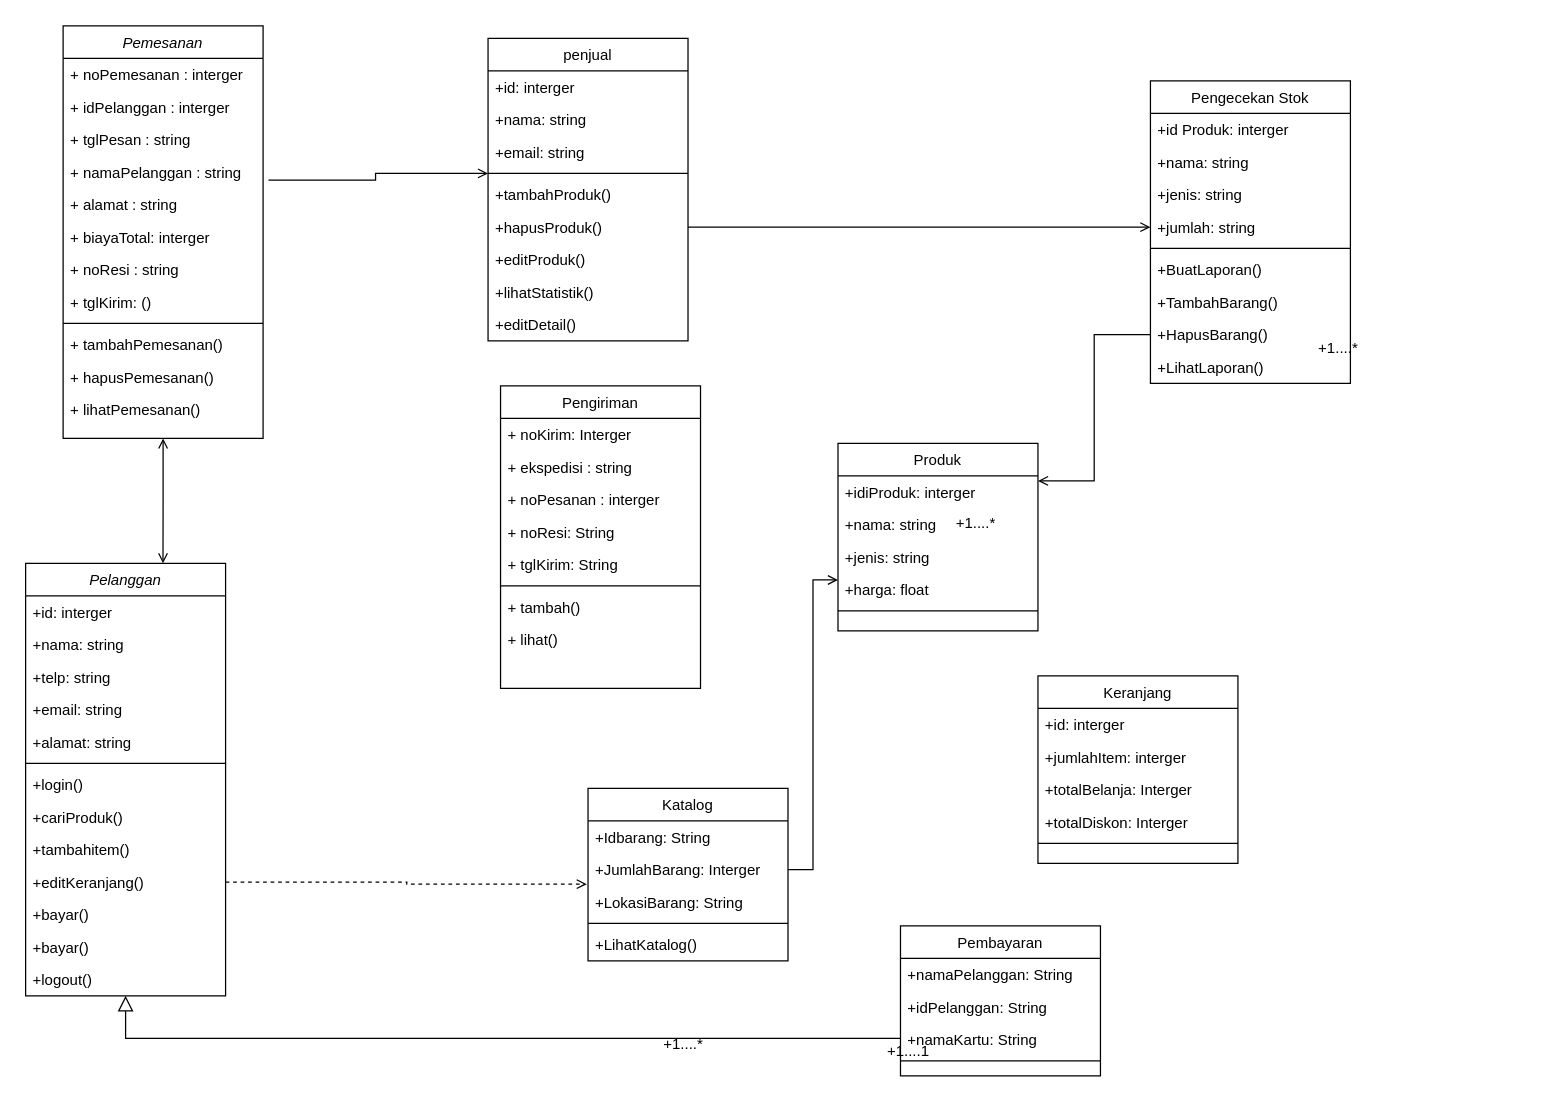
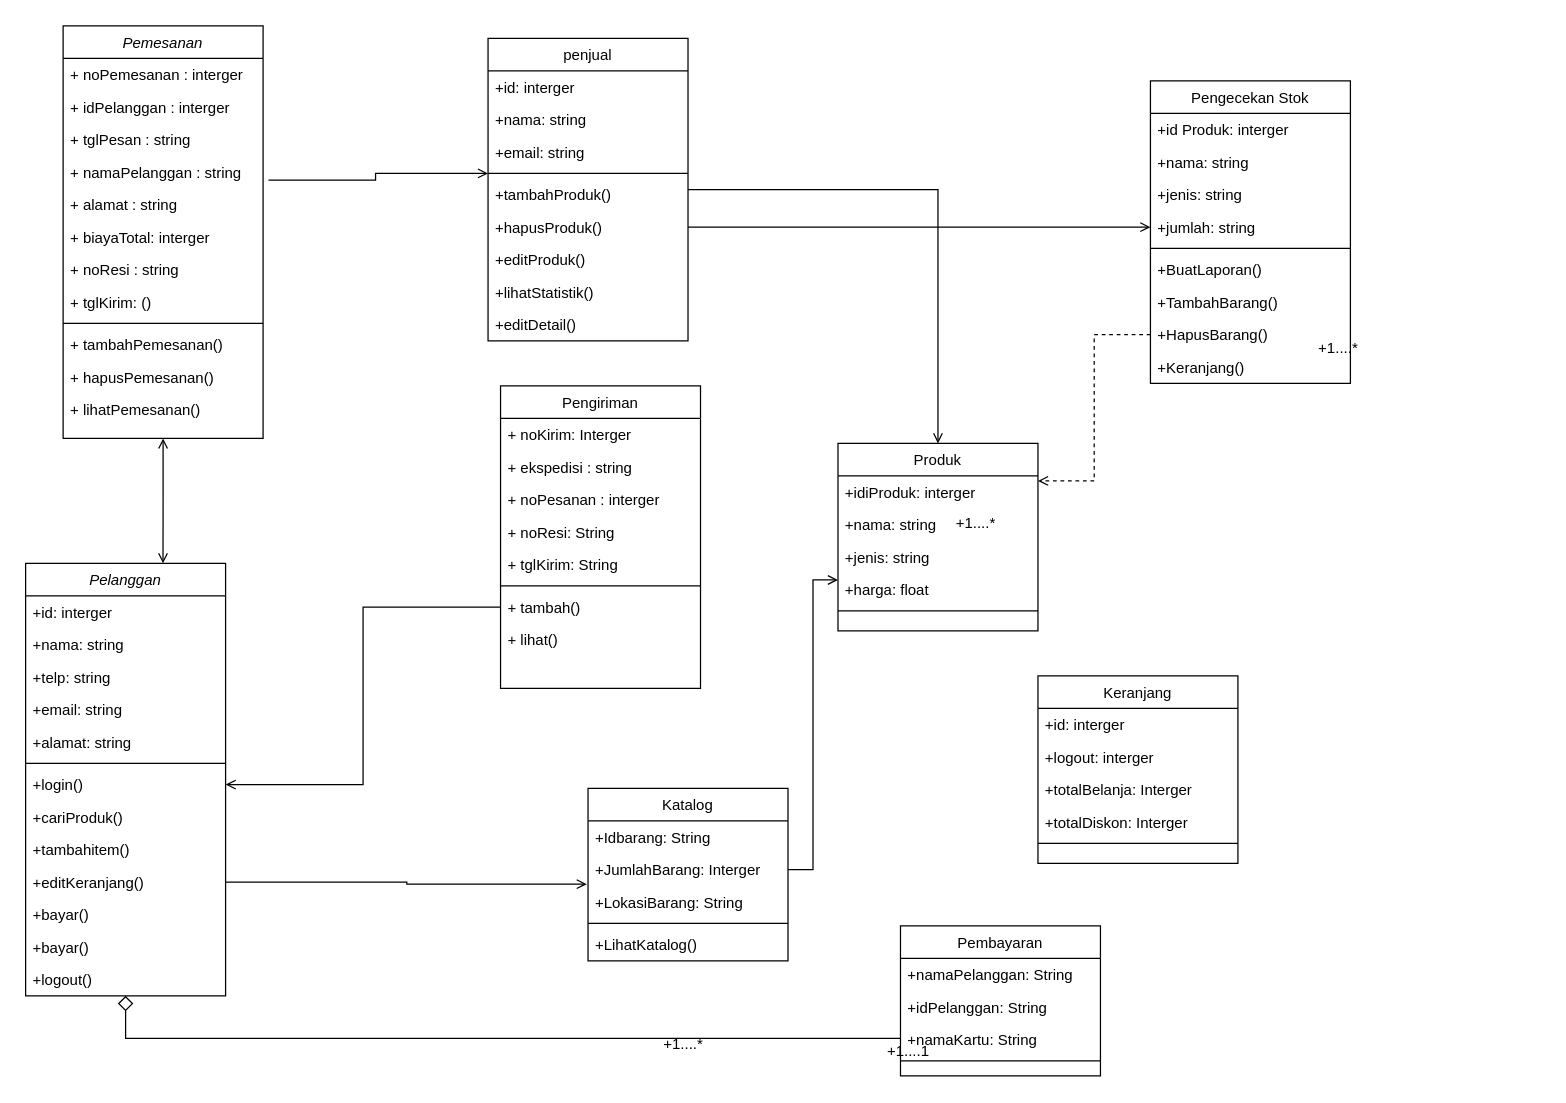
none -> (938, 190)
(1219, 368) -> (1208, 368)
(1094, 408) -> (1094, 408)
none -> (363, 695)
(1125, 758) -> (1109, 758)
(406, 882) -> (406, 882)
(126, 1012) -> (126, 1012)
